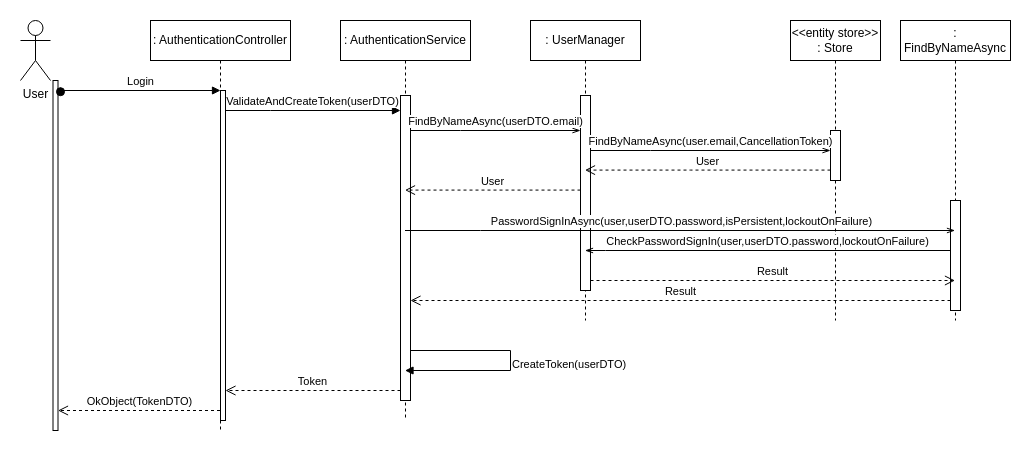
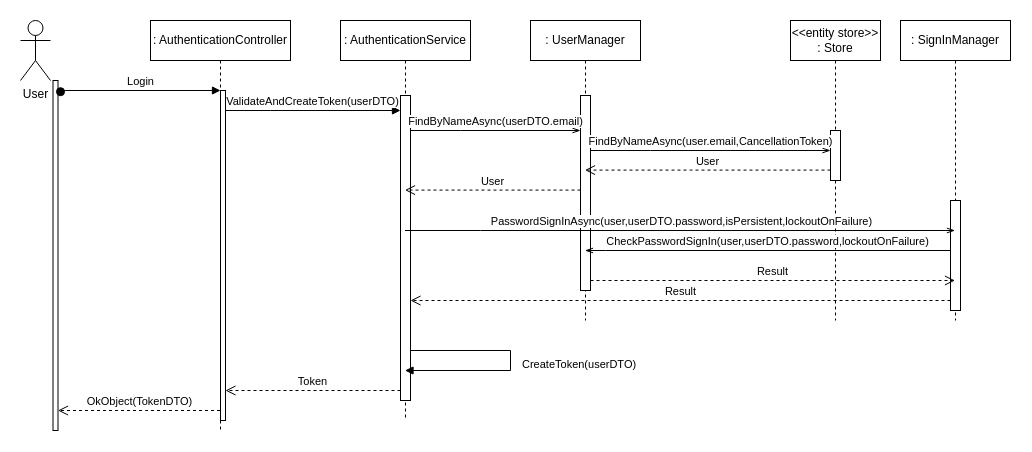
(956, 41) -> (956, 41)
(586, 371) -> (596, 371)
